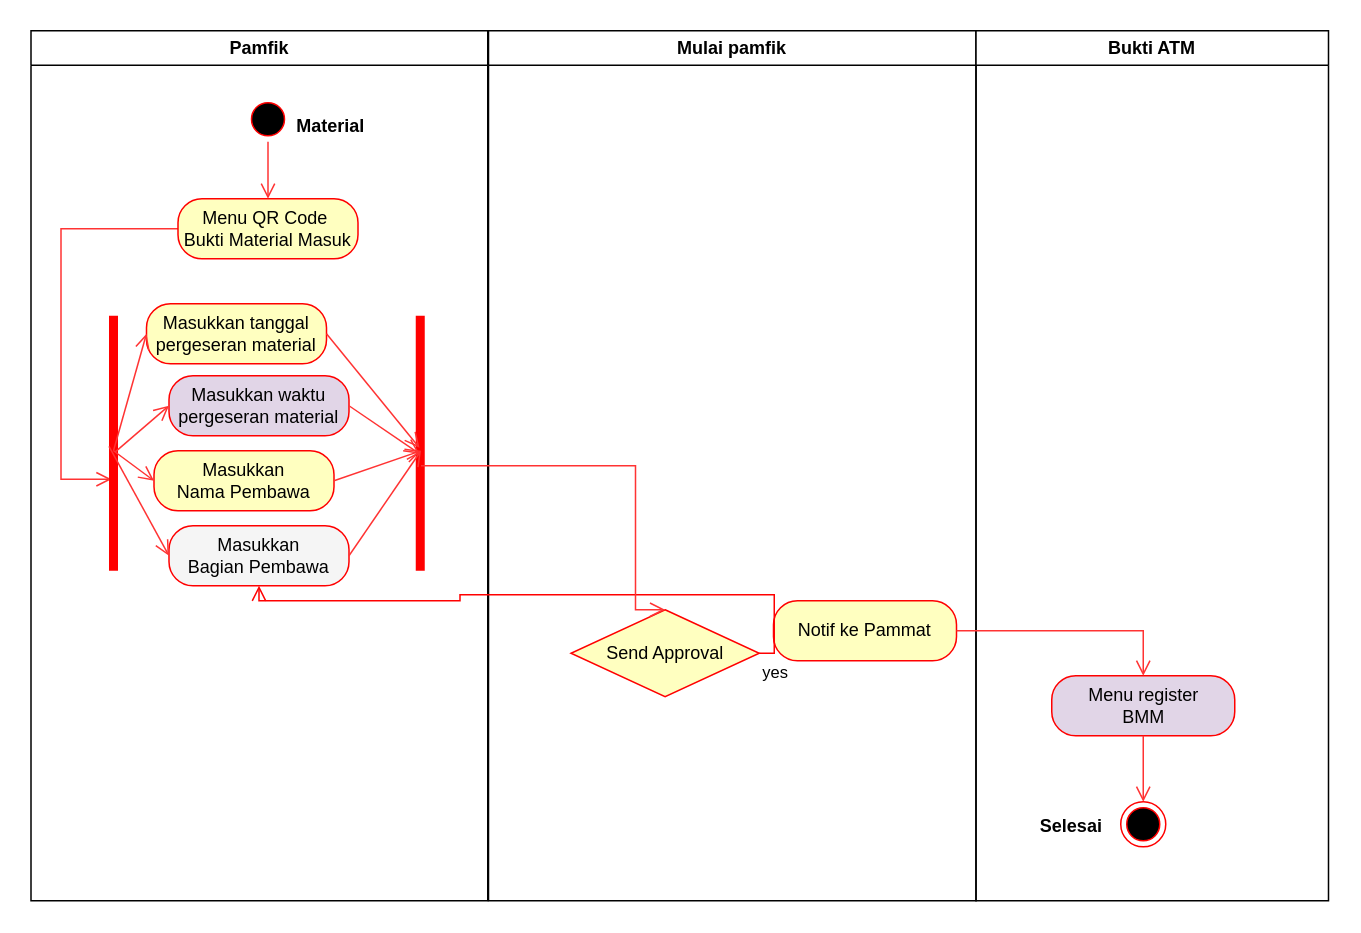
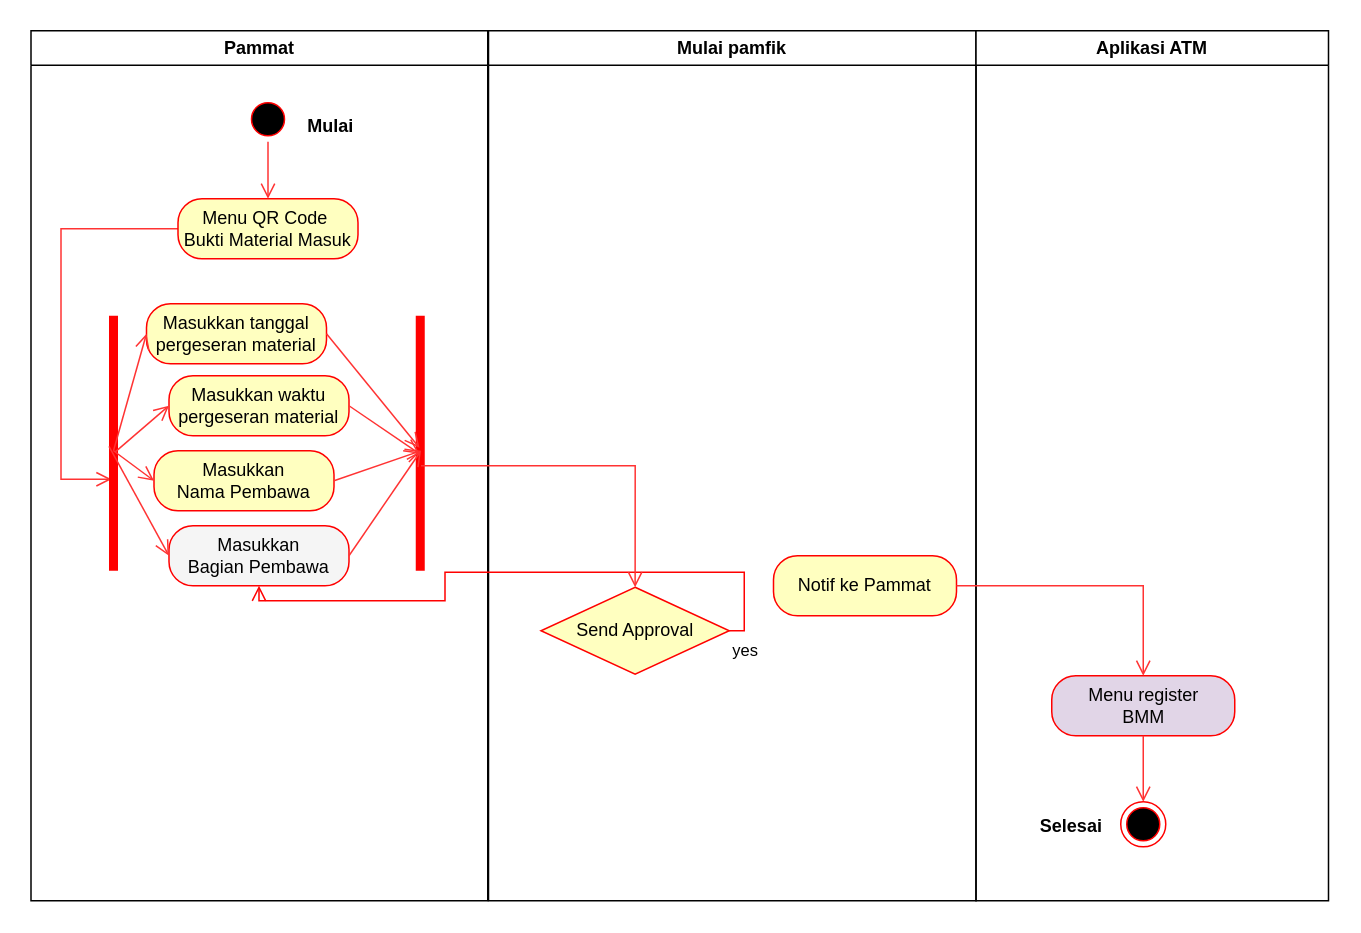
(260, 49) -> (260, 49)
(1152, 49) -> (1152, 49)
(330, 126) -> (330, 126)
(259, 406) -> (259, 406)
(865, 631) -> (865, 586)
(665, 653) -> (635, 631)
